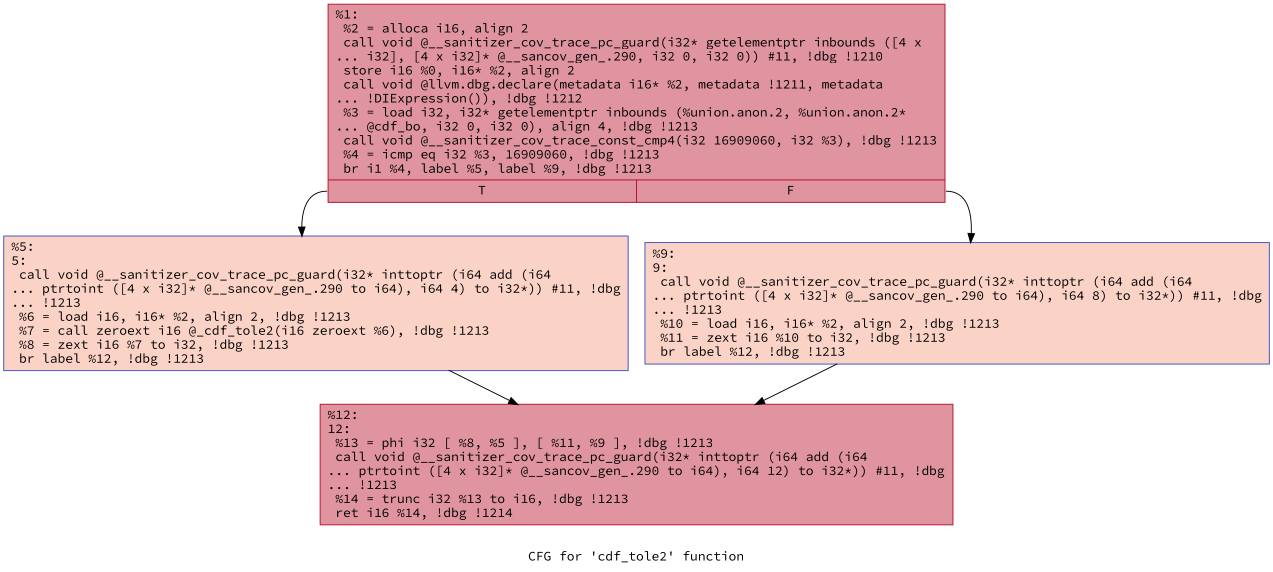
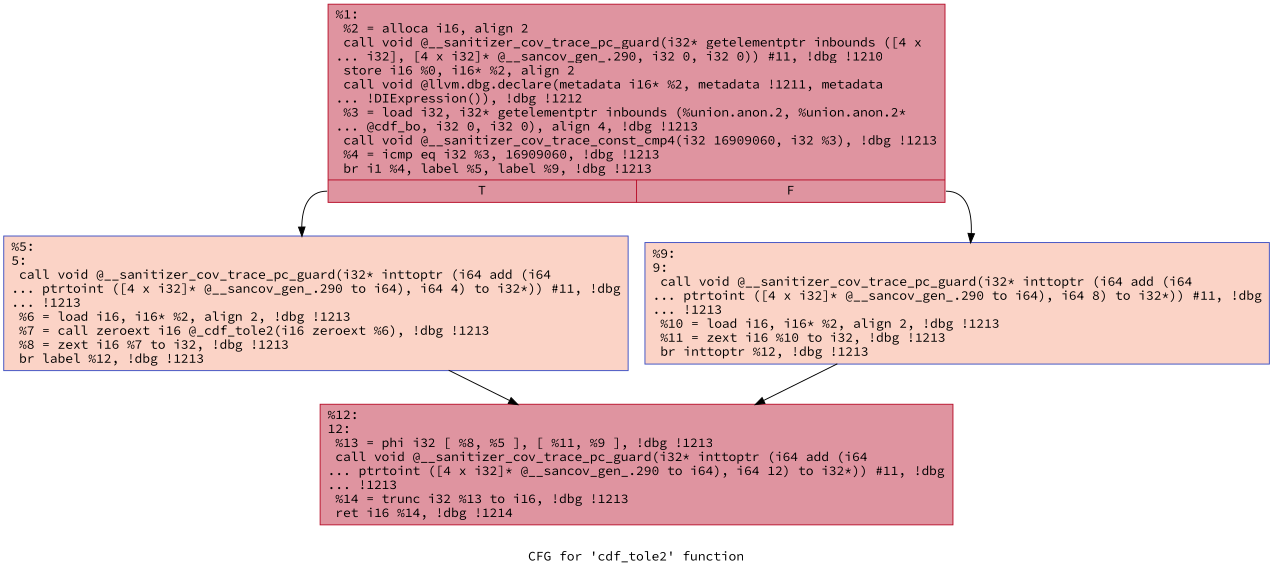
(749, 352) -> (761, 352)
